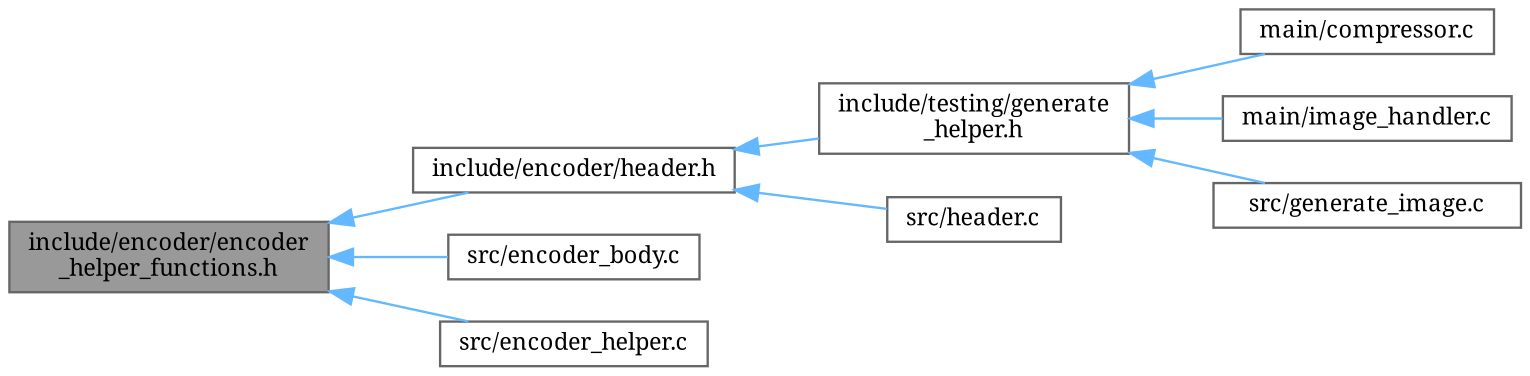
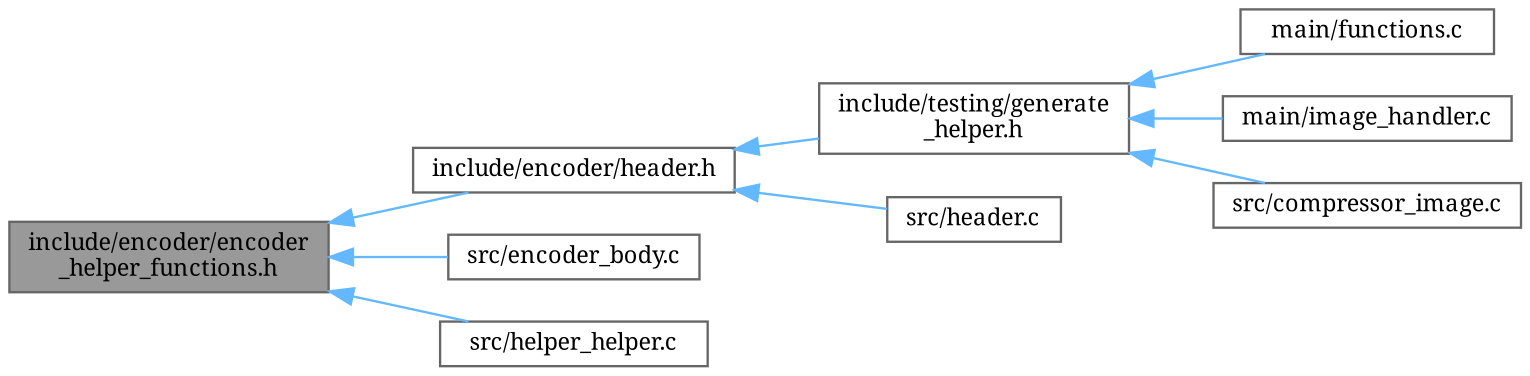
(1367, 32) -> (1367, 32)
(1367, 205) -> (1367, 205)
(574, 344) -> (574, 344)
